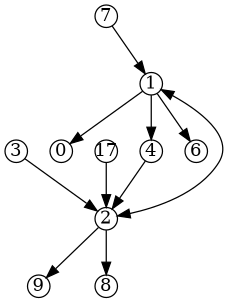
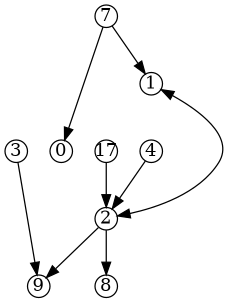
(151, 111) -> none
(112, 114) -> (86, 78)
(196, 151) -> none
(56, 181) -> (26, 212)
